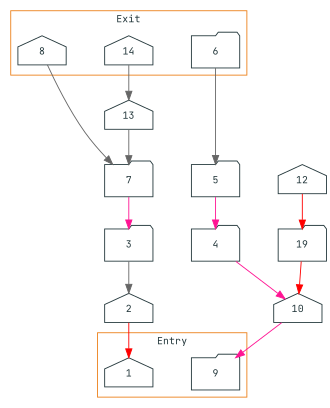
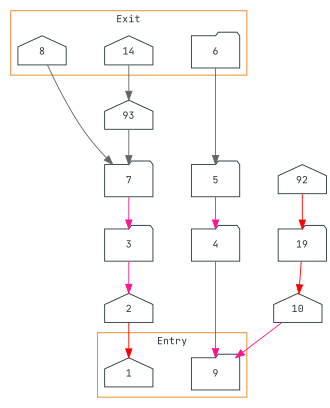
(129, 116) -> (129, 116)
(302, 181) -> (302, 181)
(129, 273) -> (129, 273)
(257, 277) -> (216, 305)
